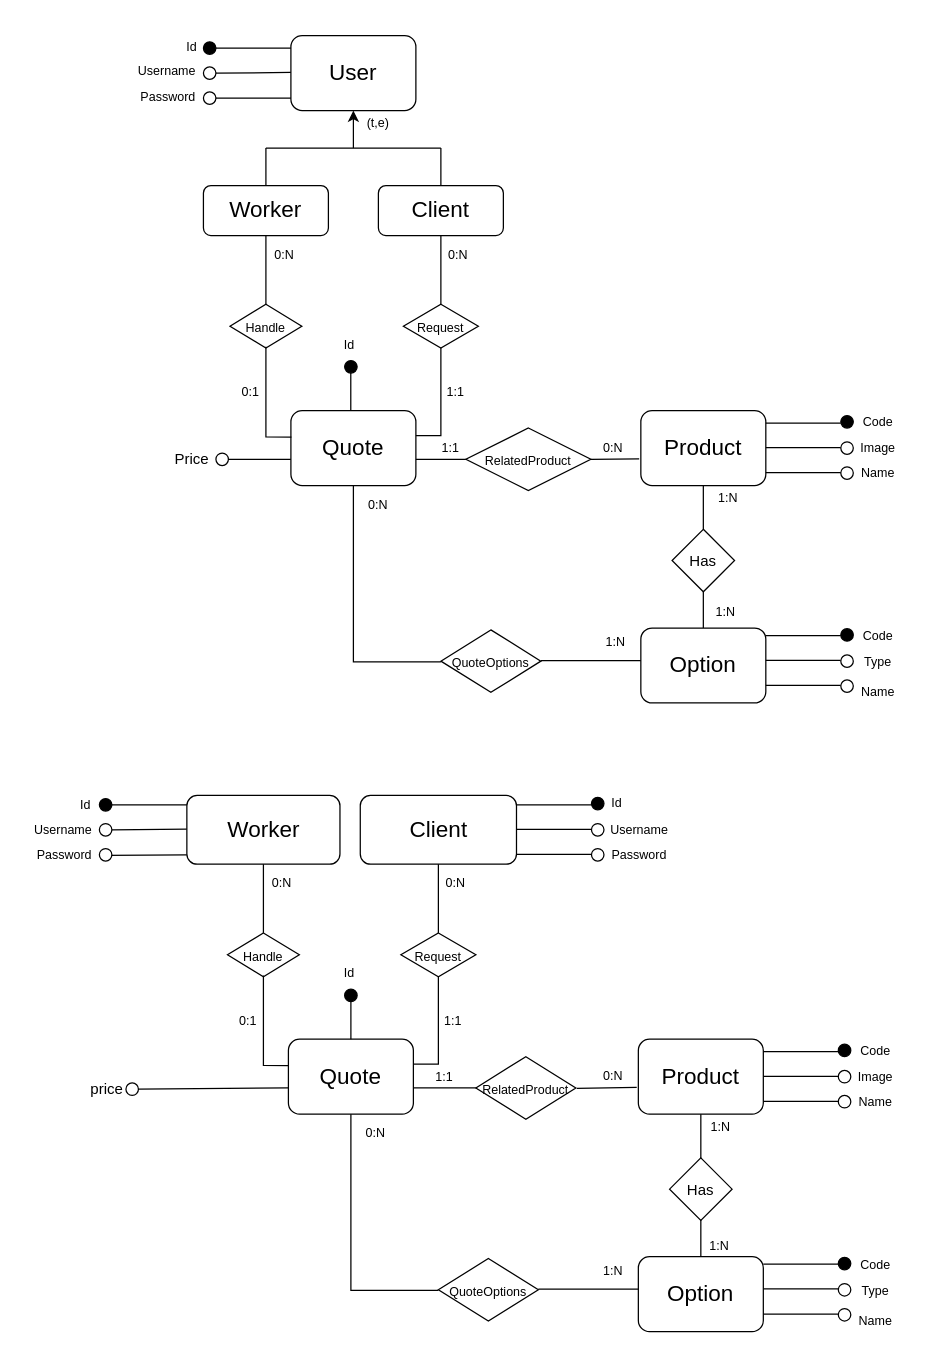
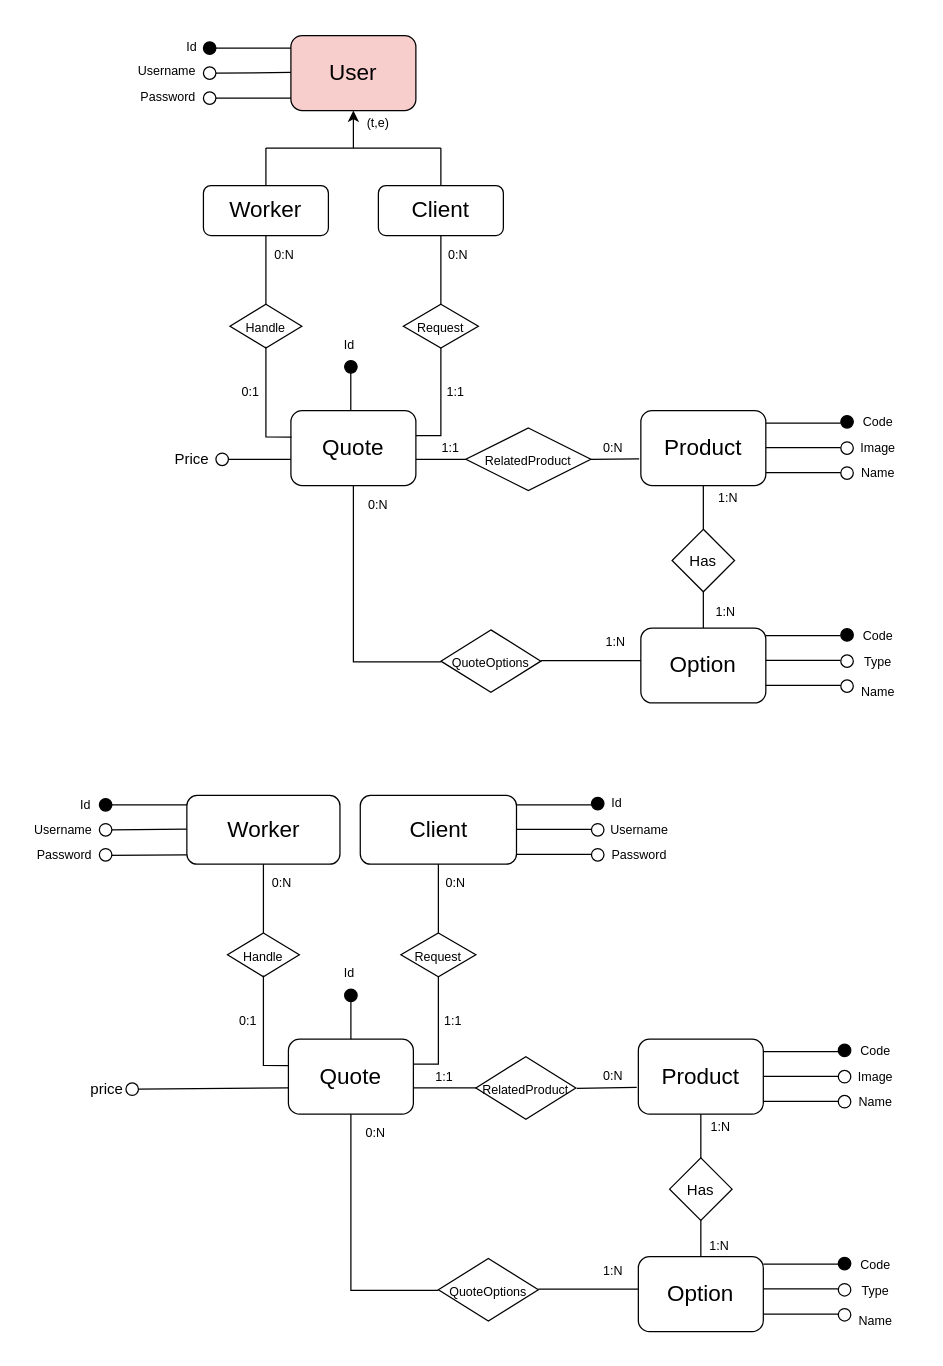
(353, 73) -> (353, 73)
